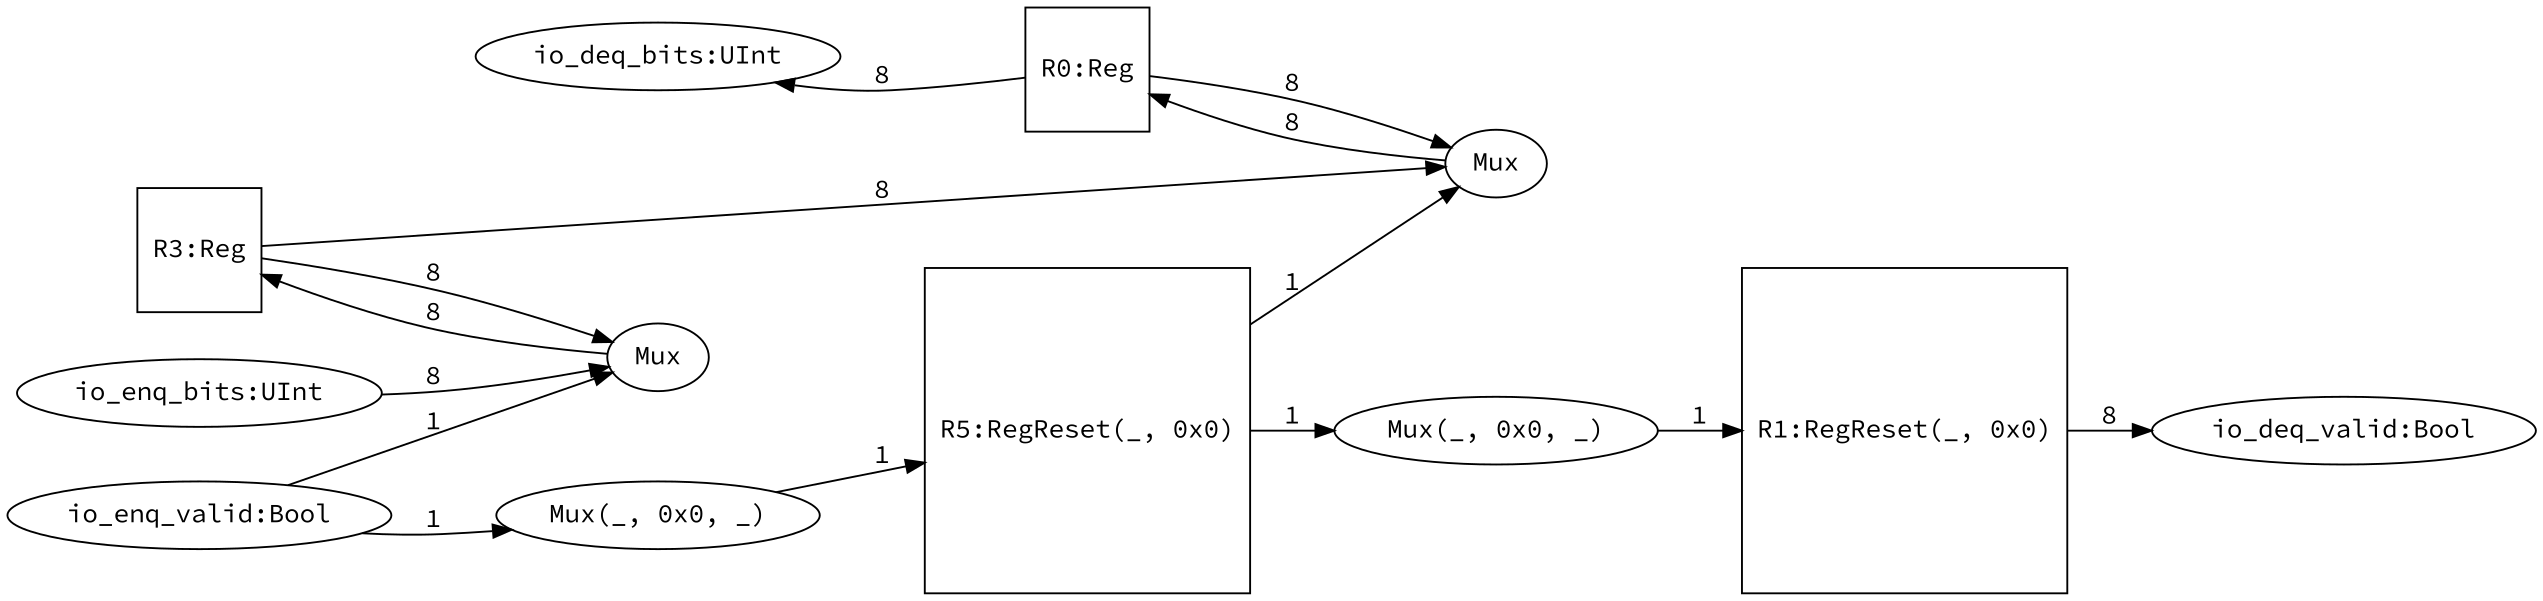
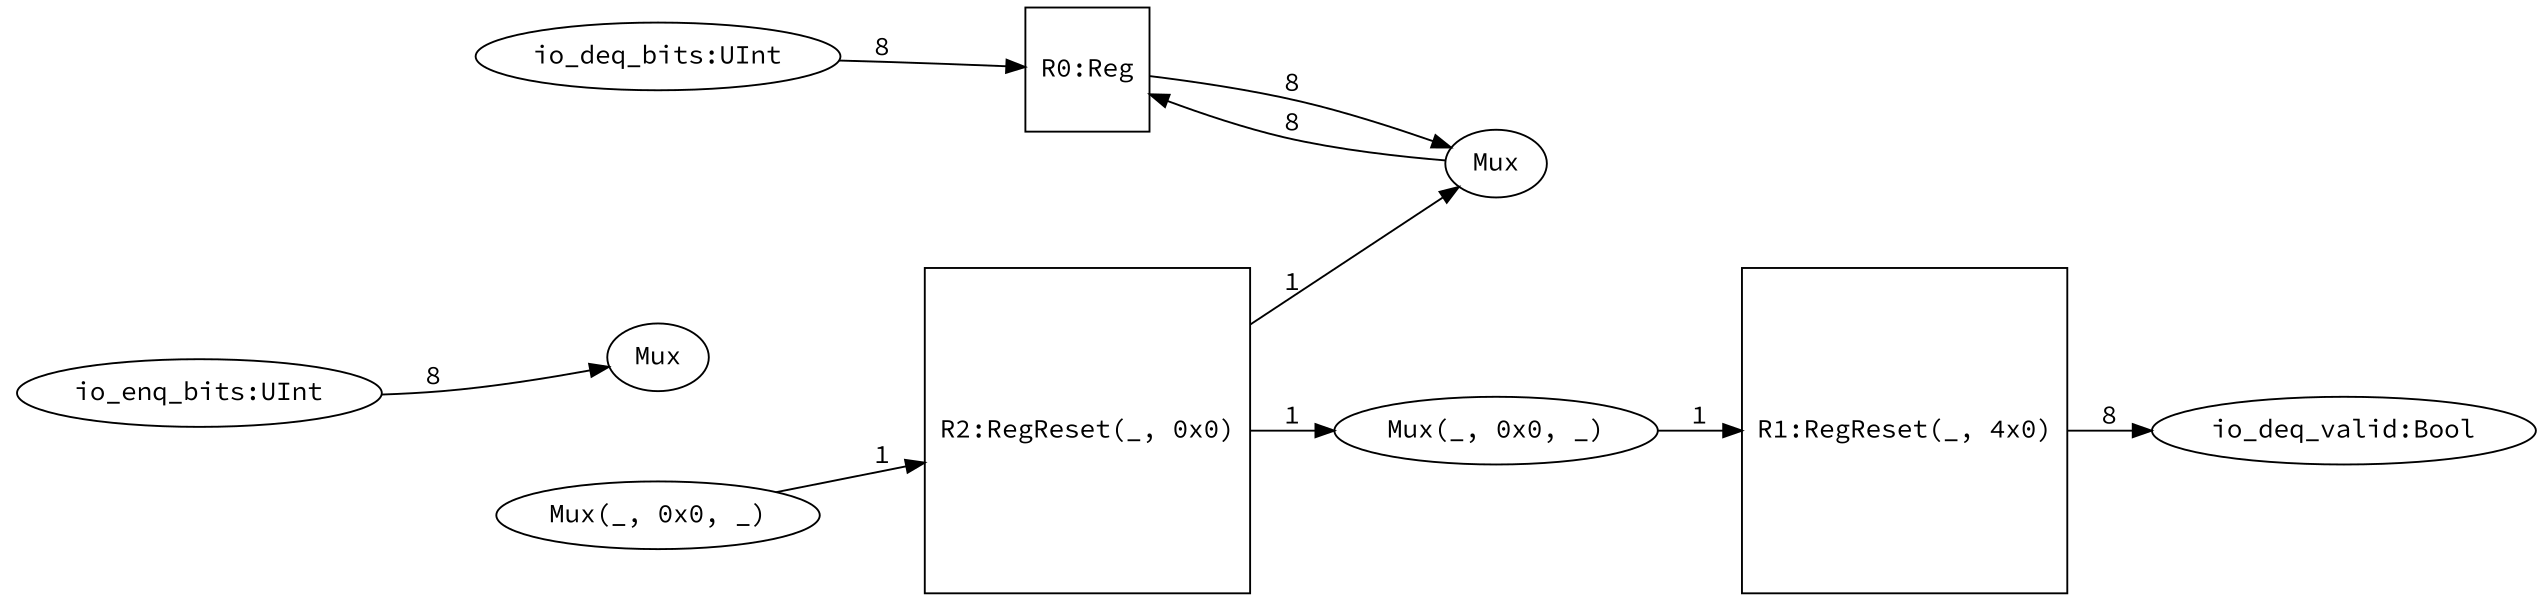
(910, 89) -> (923, 63)
(199, 250) -> none
(1087, 431) -> (1087, 431)
(1905, 431) -> (1905, 431)
(199, 515) -> none
